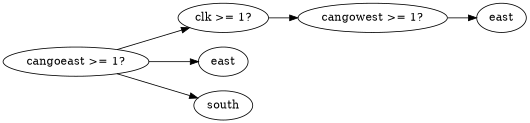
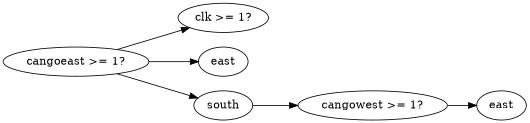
(279, 18) -> (271, 105)
